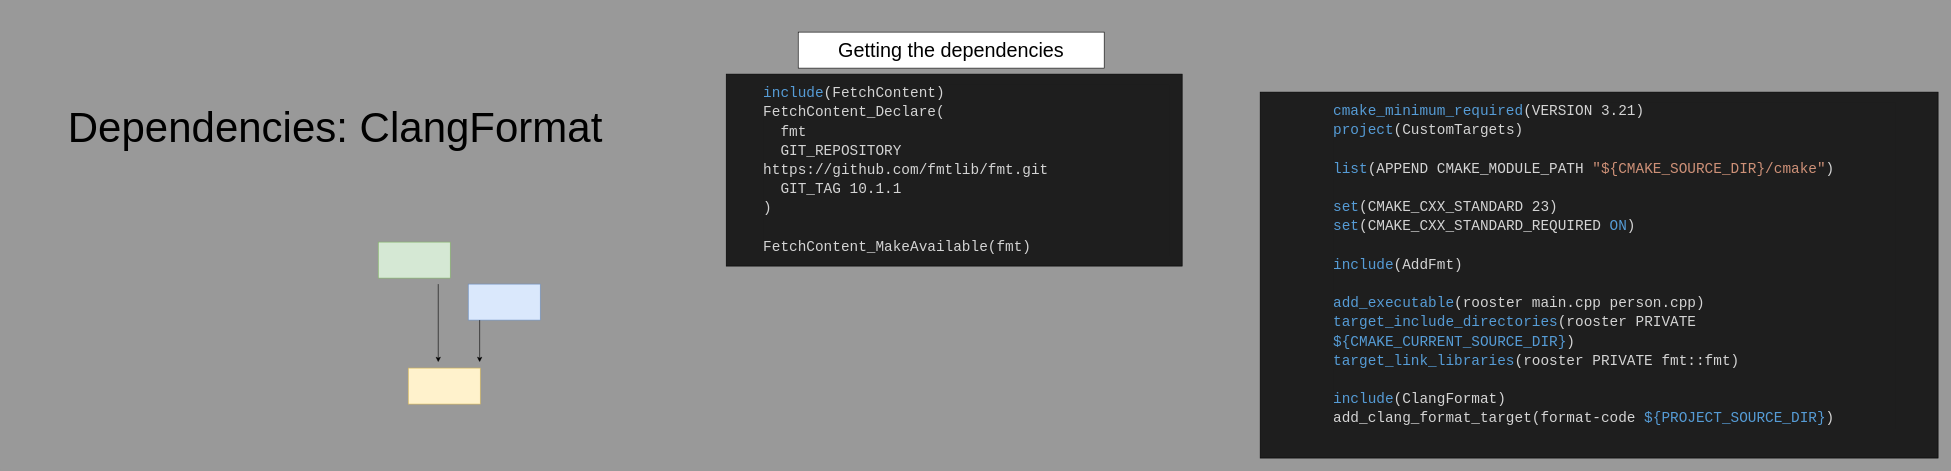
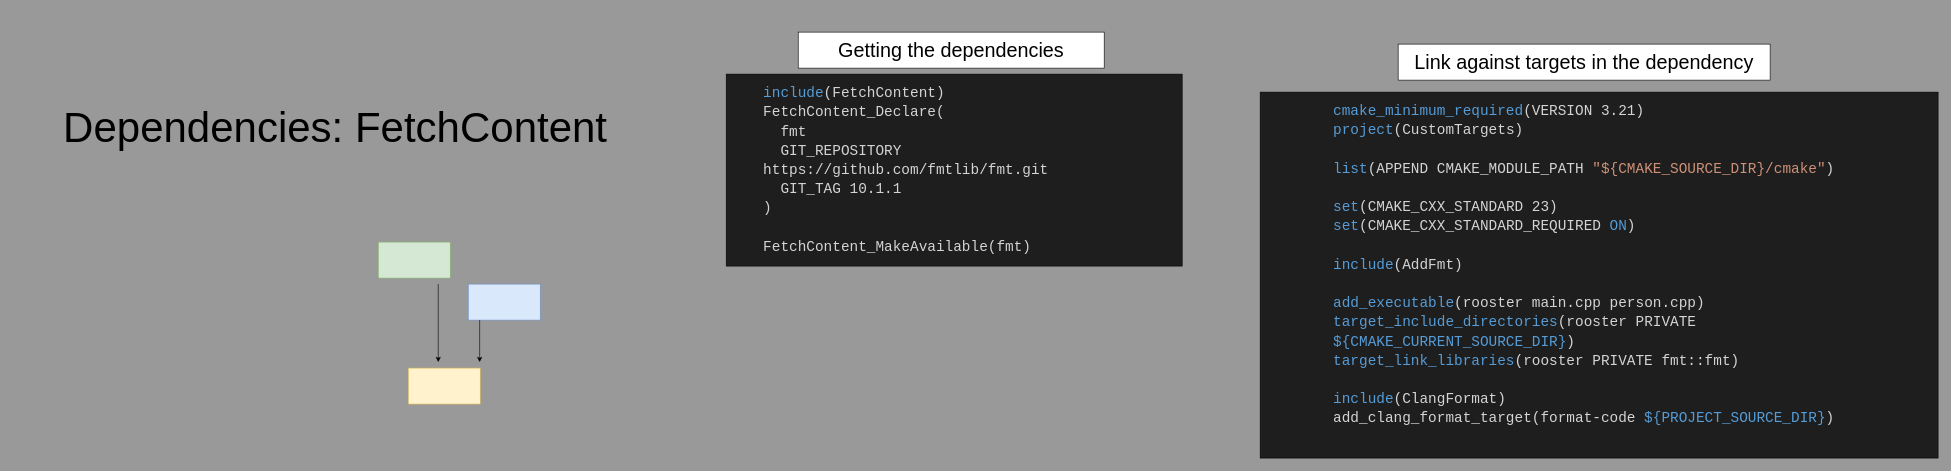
none -> (1584, 62)
(335, 128) -> (335, 128)
